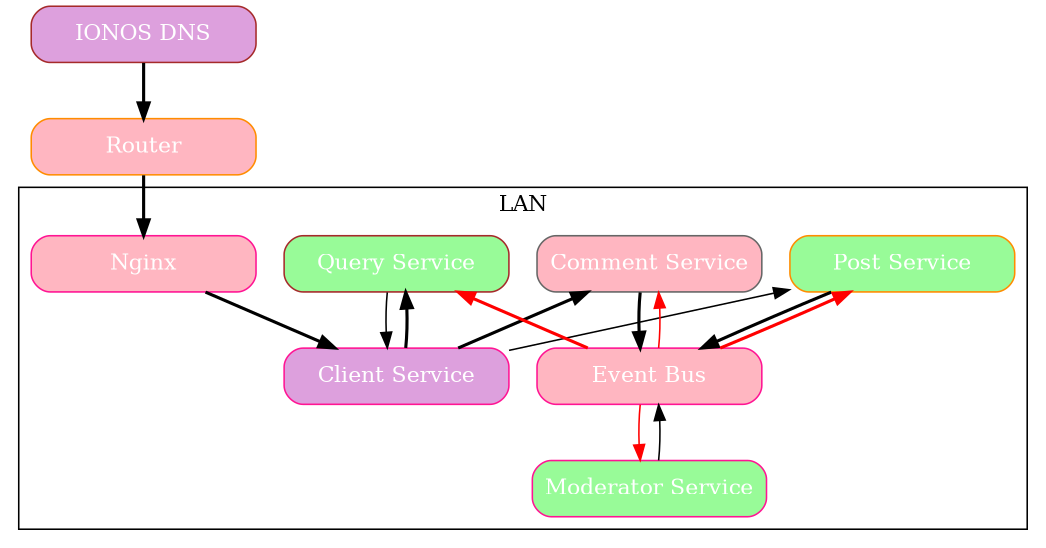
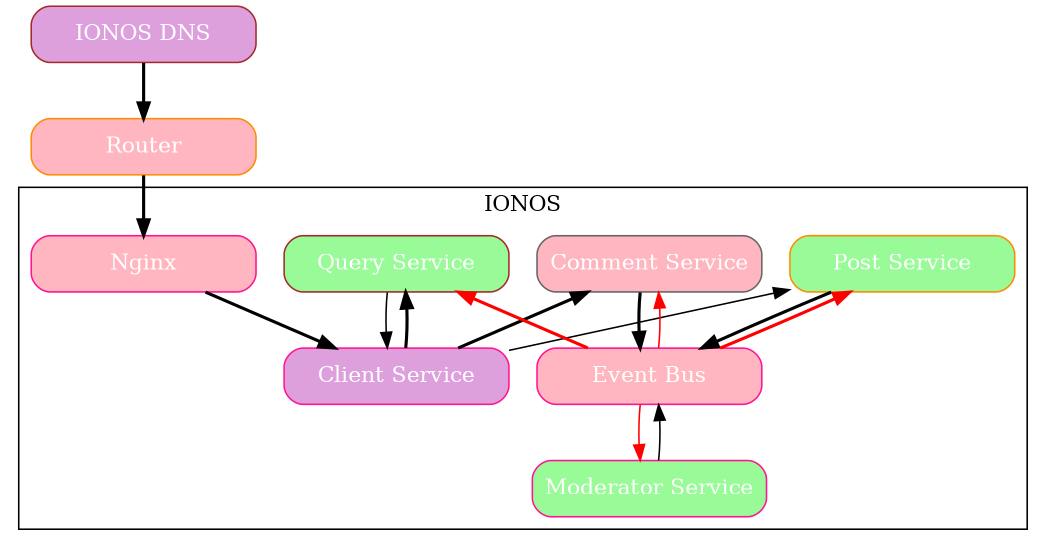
(523, 205) -> (523, 205)
